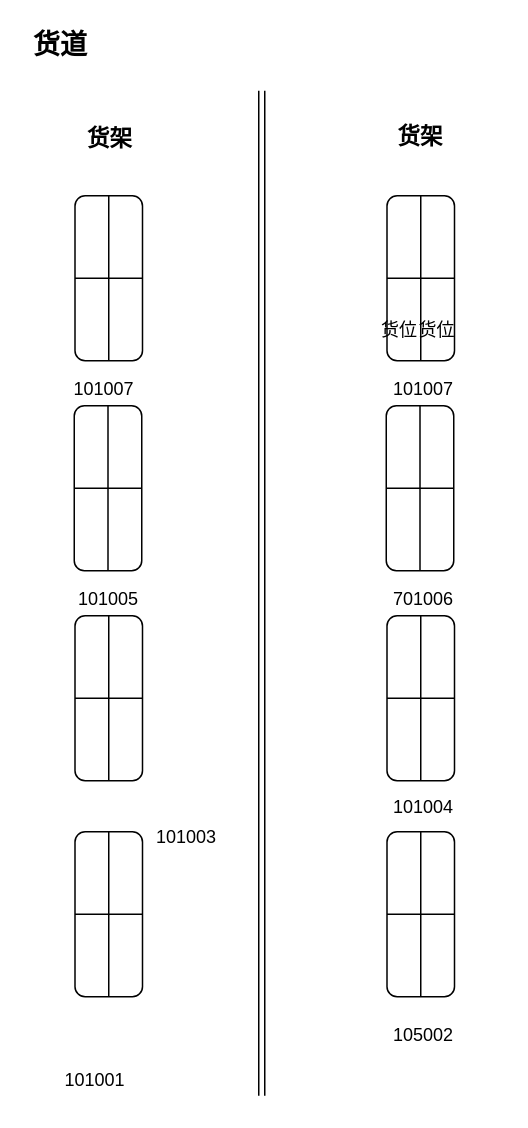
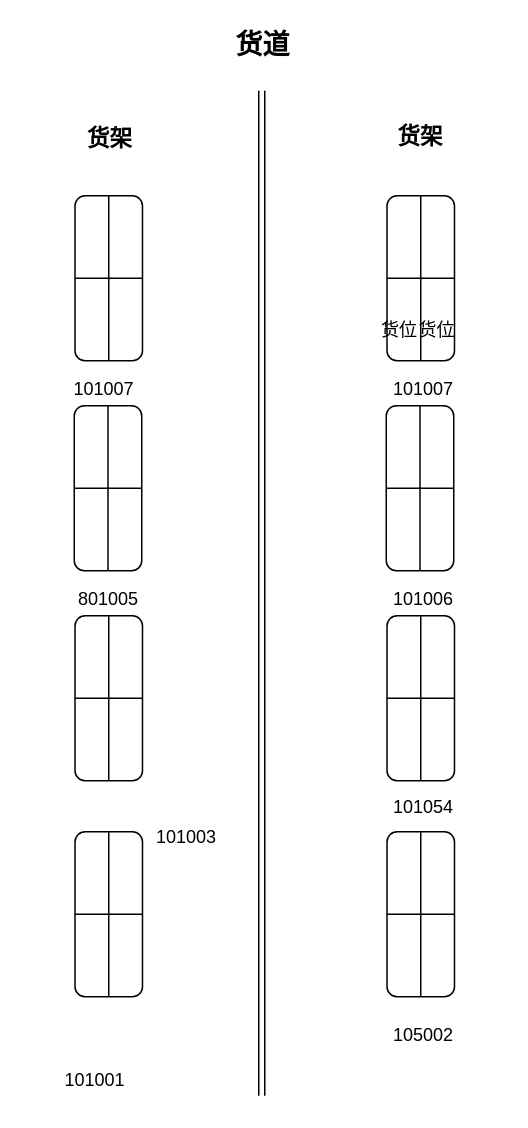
(61, 46) -> (263, 46)
(109, 600) -> (109, 600)
(424, 600) -> (424, 600)
(424, 808) -> (424, 808)
